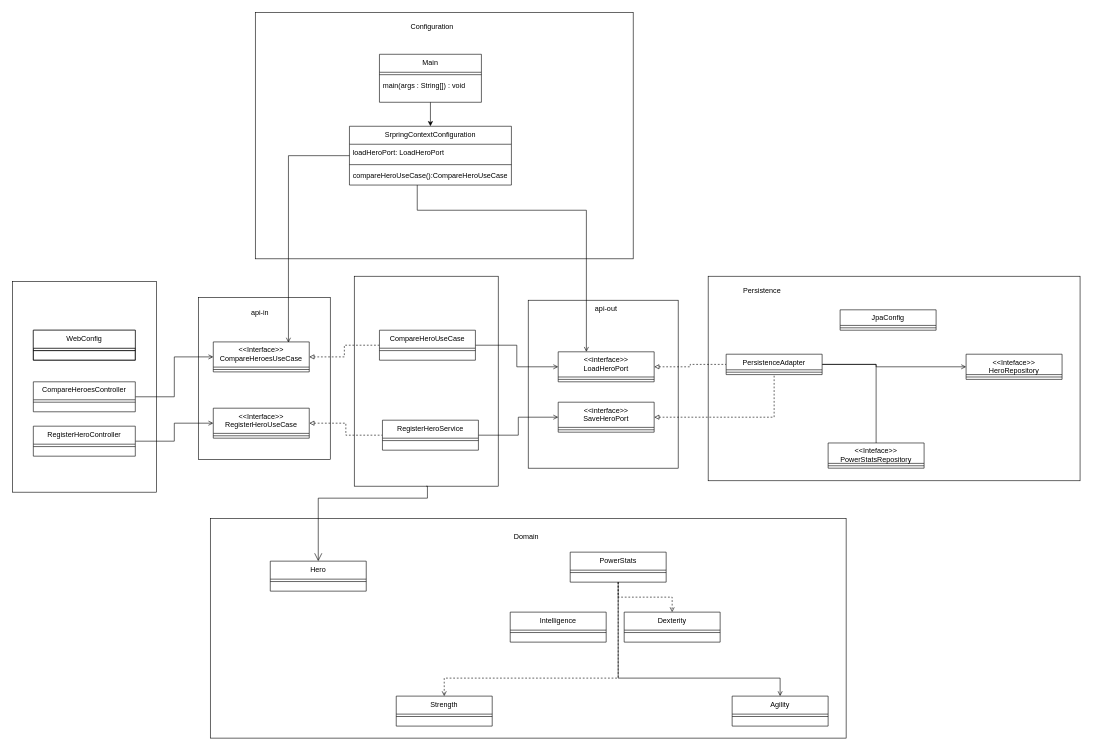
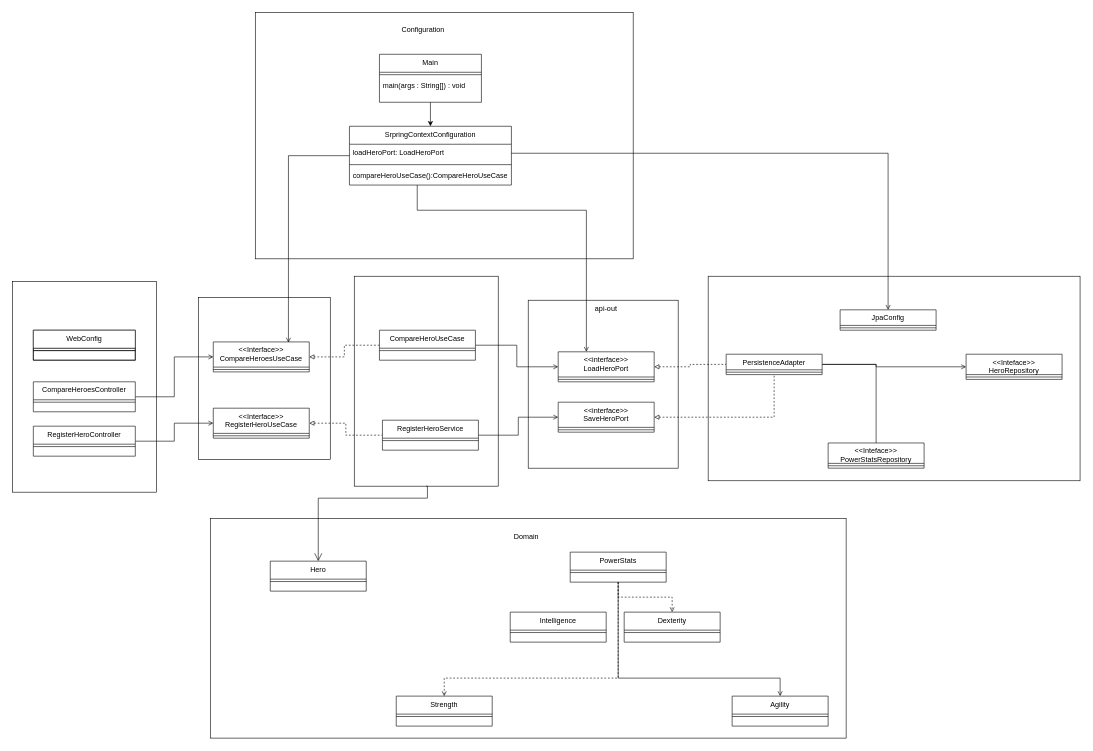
(432, 27) -> (423, 30)
none -> (778, 153)
(762, 291) -> none
(260, 313) -> none
